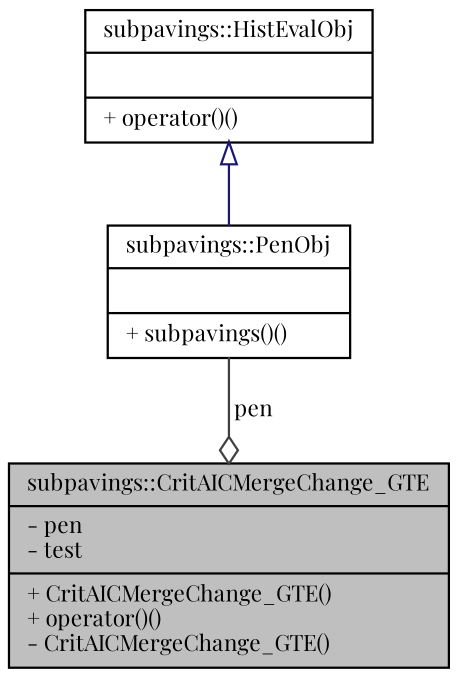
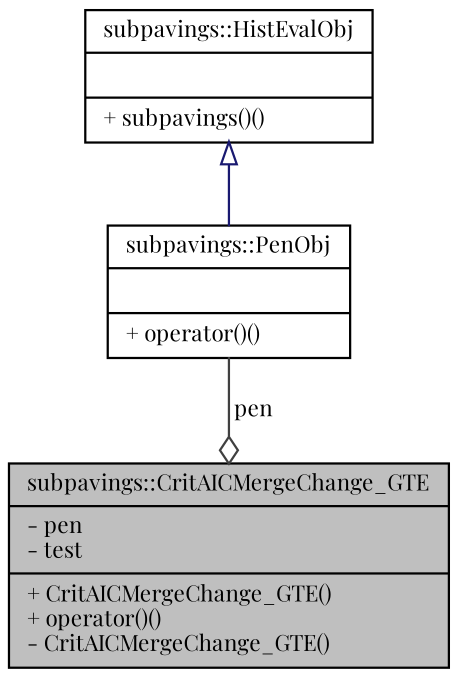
(172, 119) -> (185, 119)
(208, 334) -> (194, 334)
